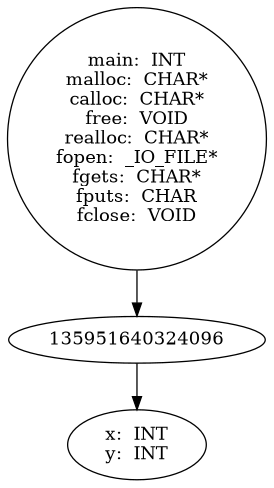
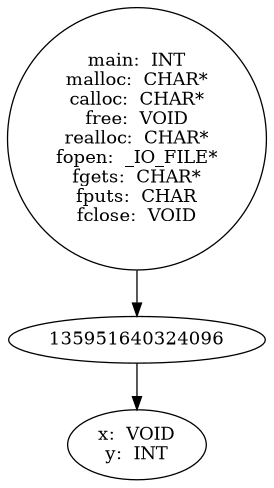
(137, 445) -> (137, 445)
